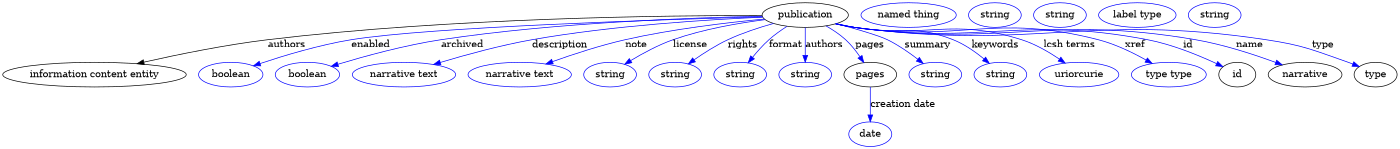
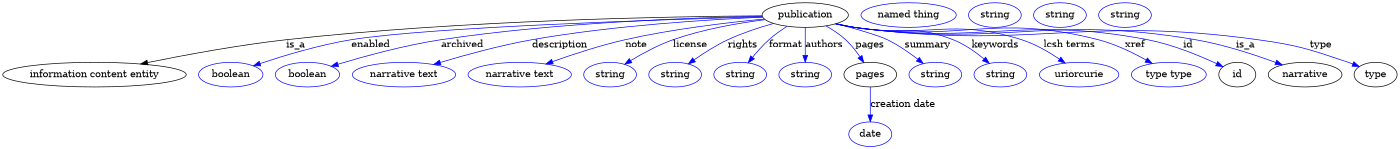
(1137, 15) -> none
(287, 45) -> (296, 45)
(1250, 45) -> (1246, 45)
